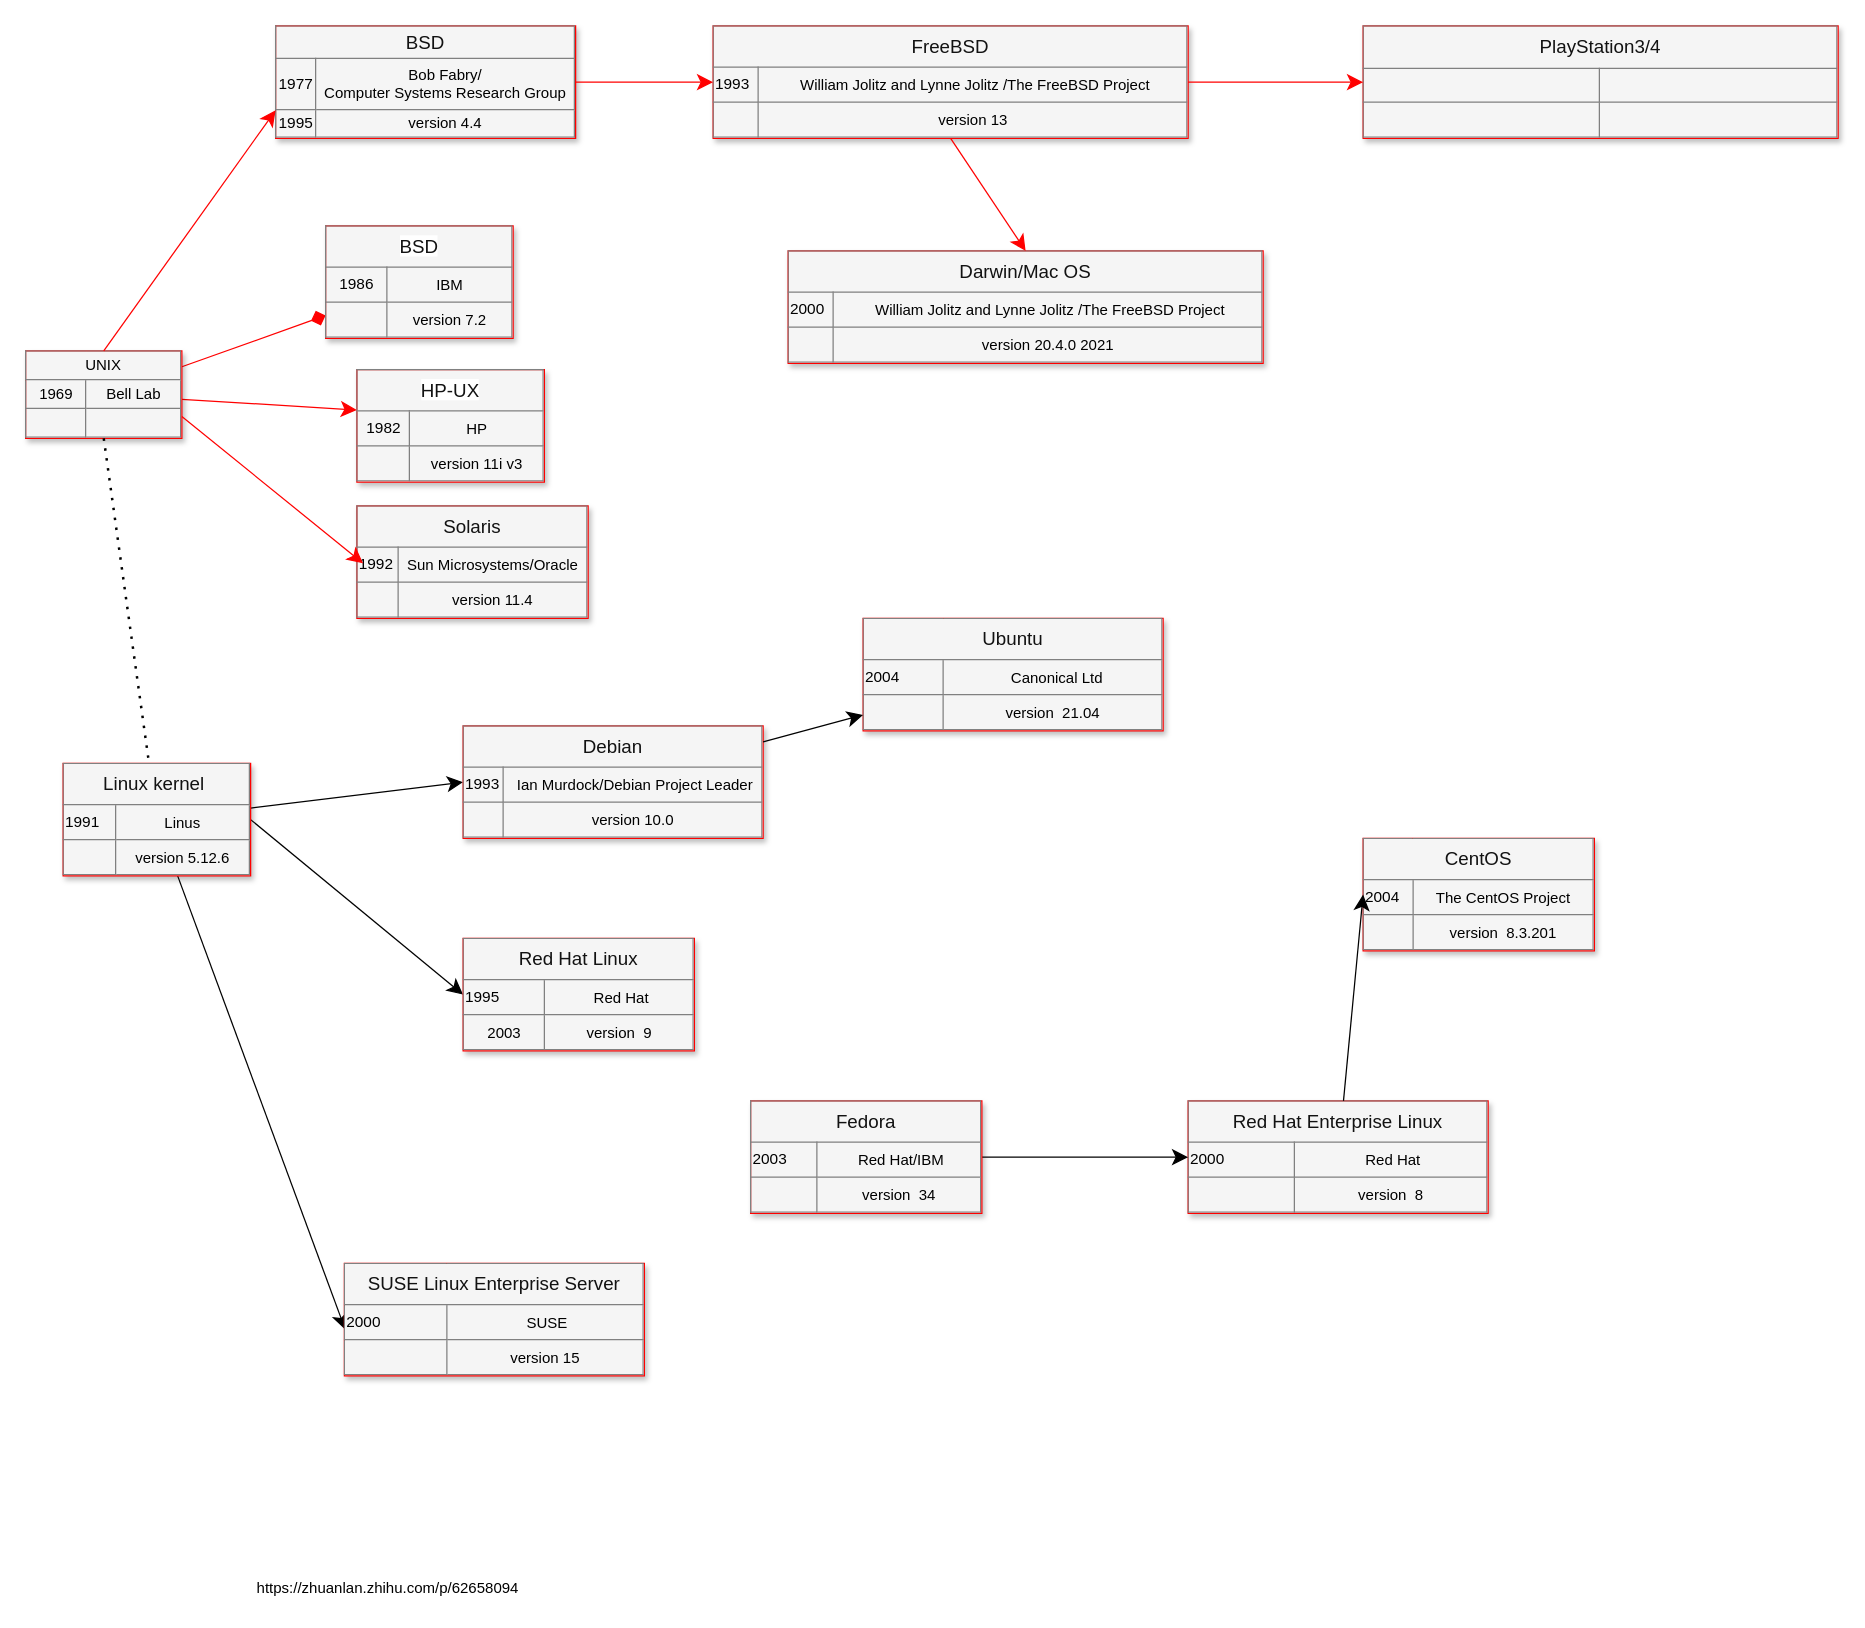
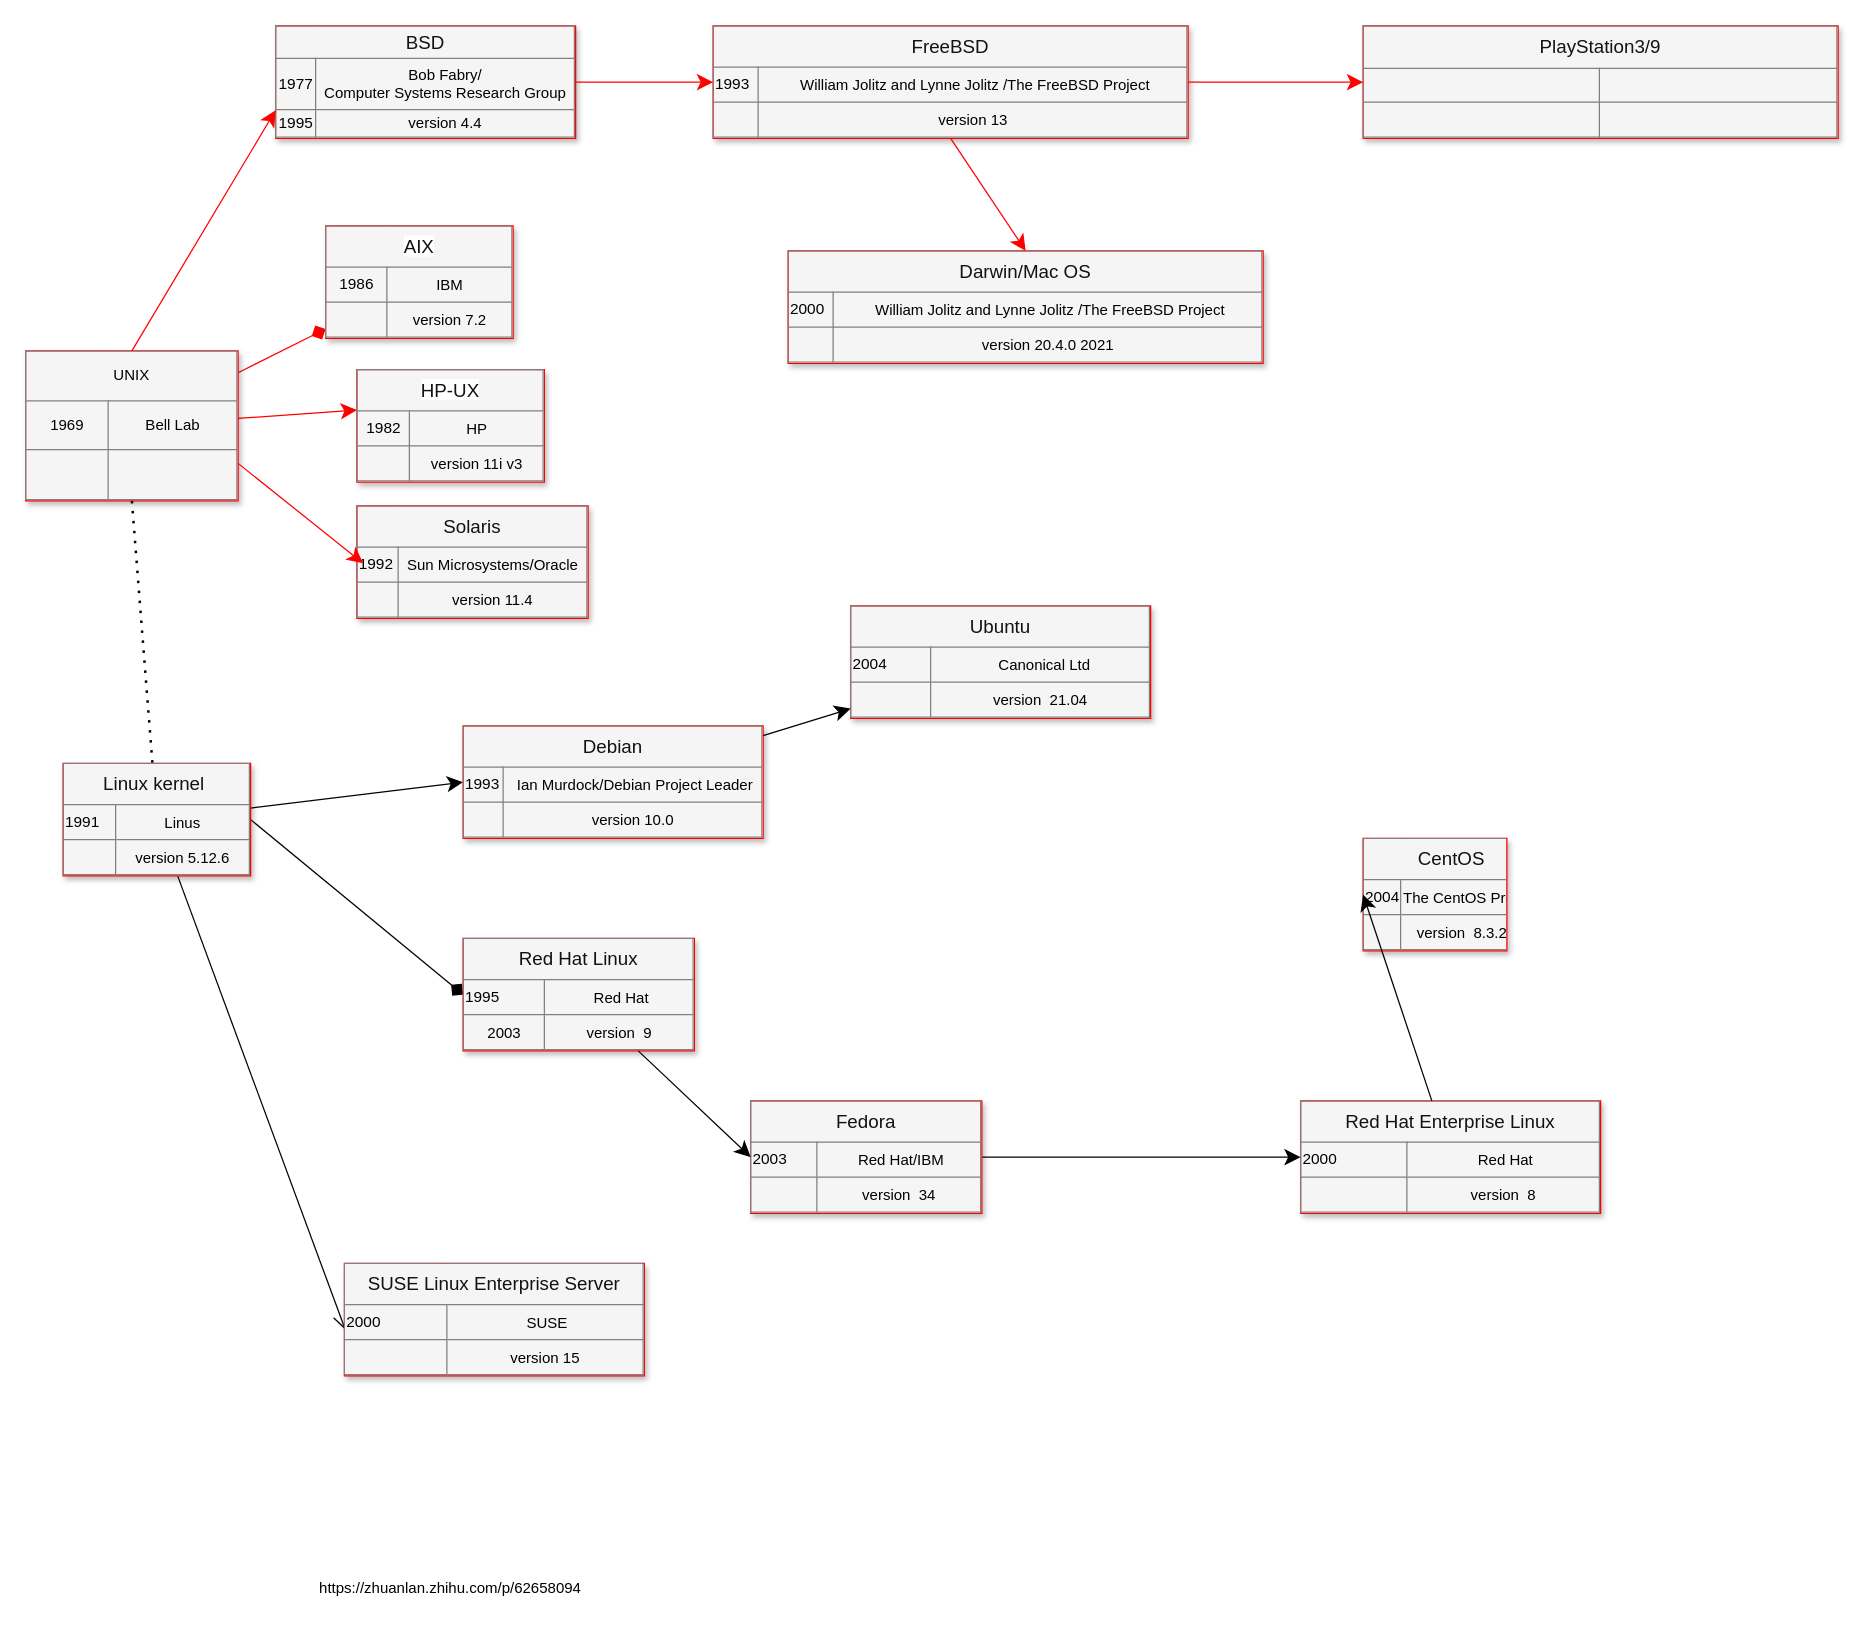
(1601, 35) -> (1601, 35)
(419, 262) -> (419, 262)
(104, 394) -> (132, 426)
(1013, 674) -> (1001, 662)
(1479, 894) -> (1435, 894)
(452, 985) -> (451, 984)
none -> (691, 1100)
(1338, 1157) -> (1451, 1157)
(341, 1317) -> (342, 1320)
(388, 1588) -> (451, 1588)
